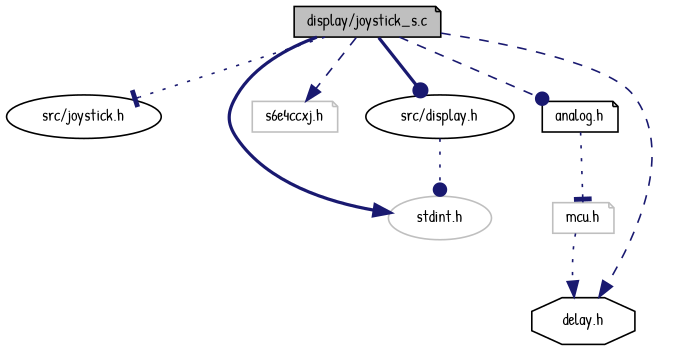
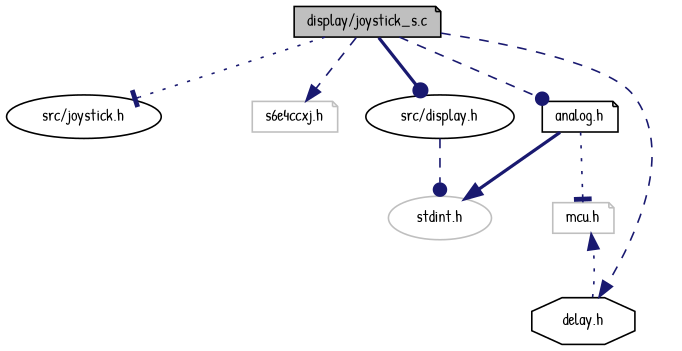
(241, 143) -> (520, 161)
(440, 161) -> (440, 161)
(573, 257) -> (594, 273)
